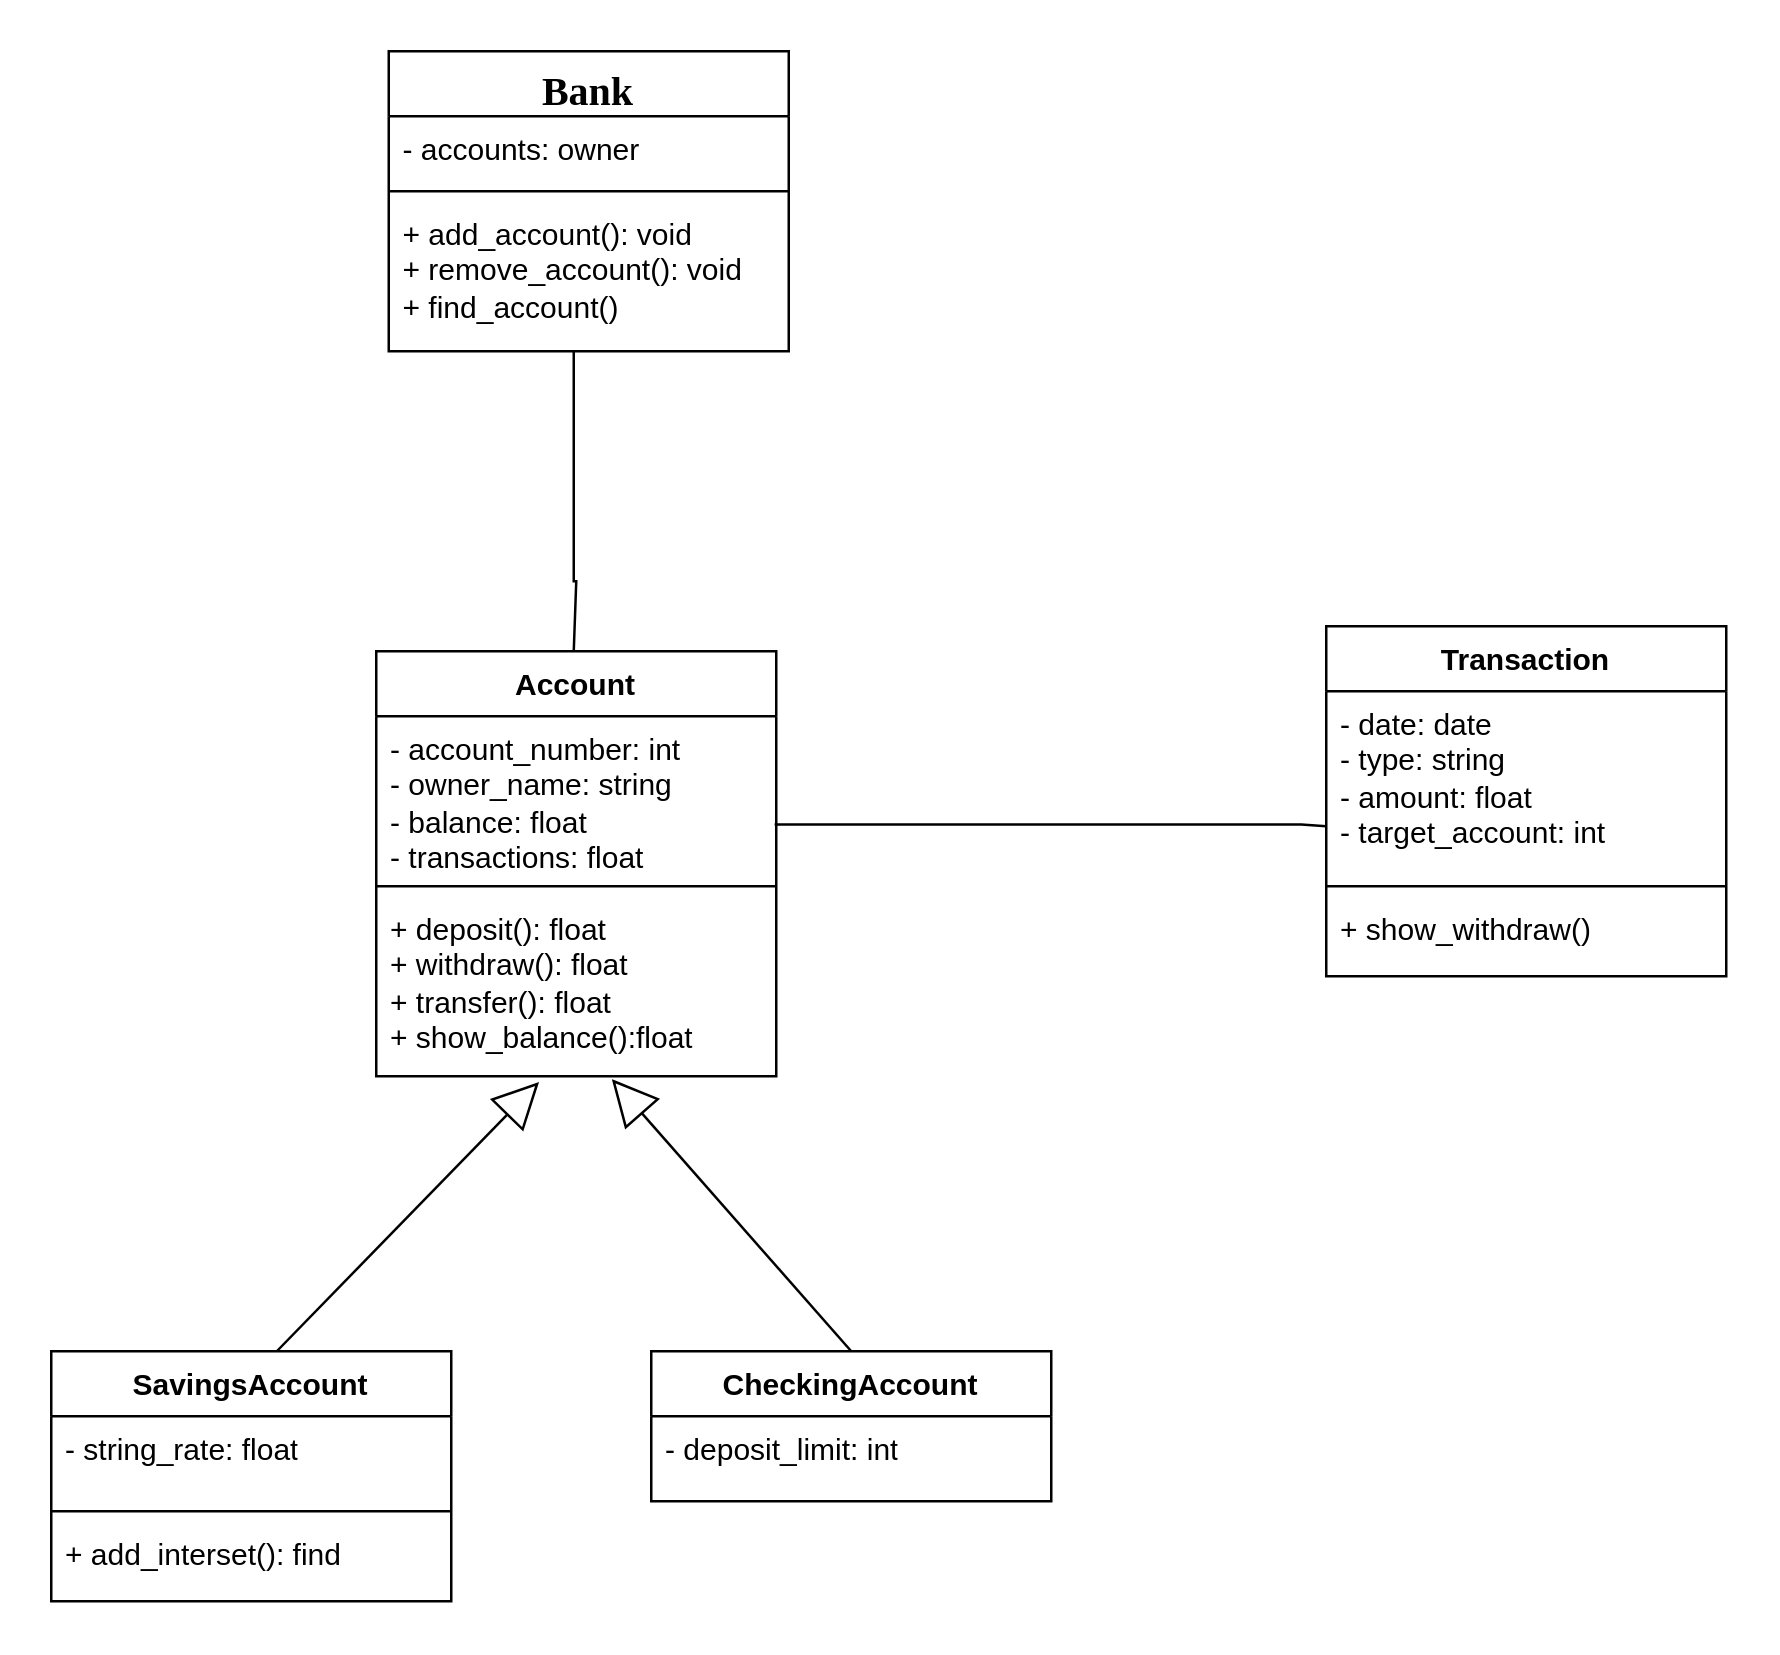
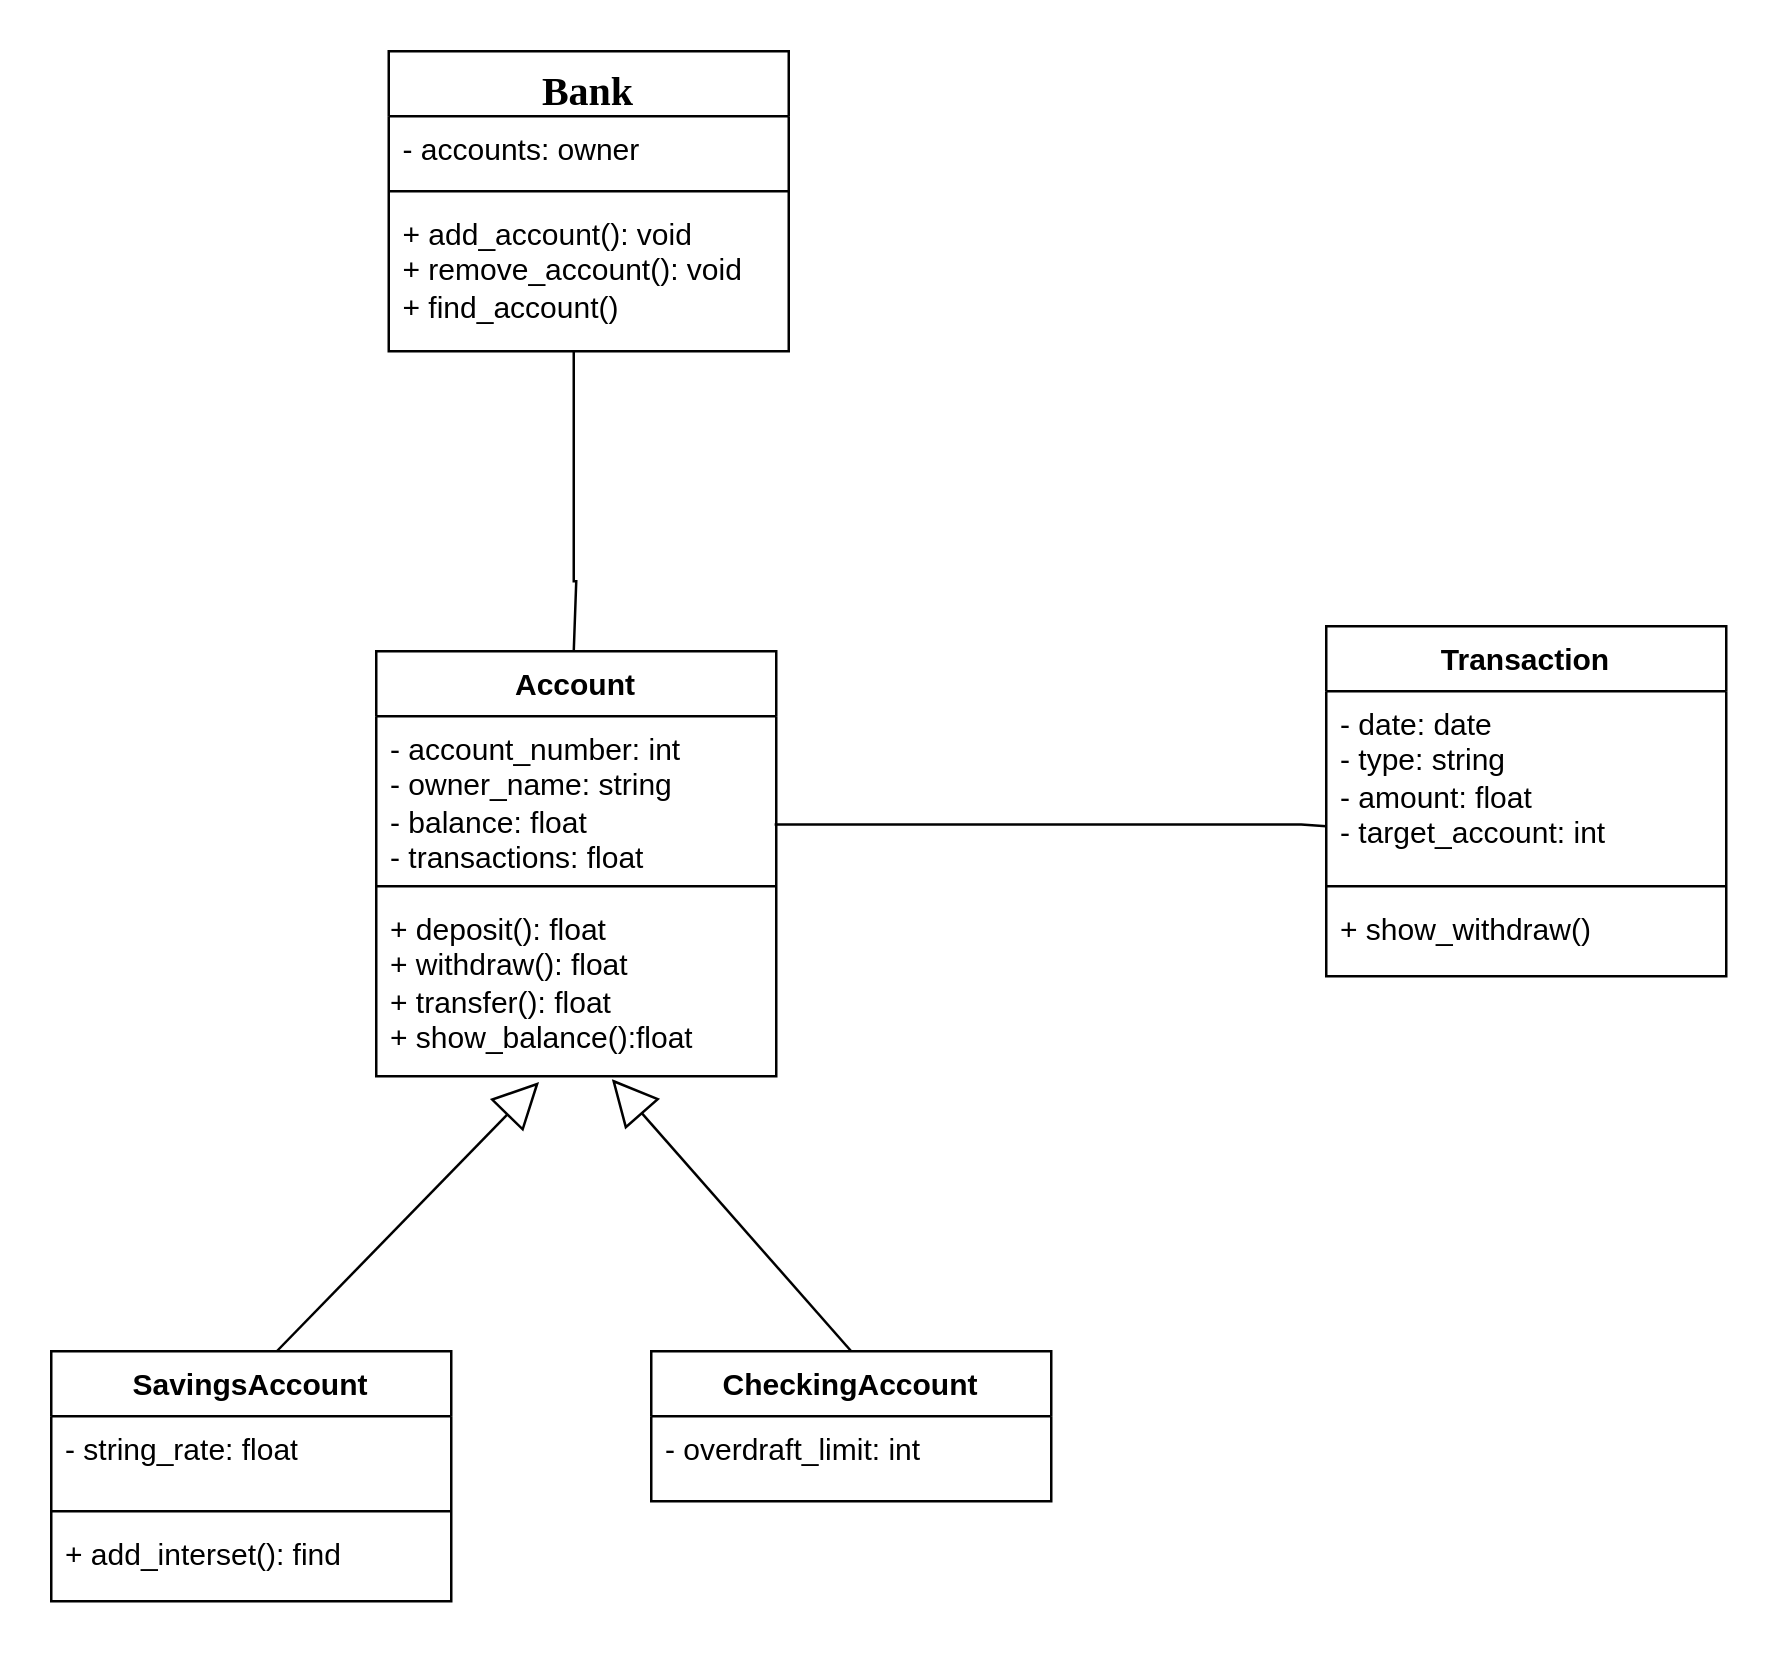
(803, 1452) -> (824, 1452)
